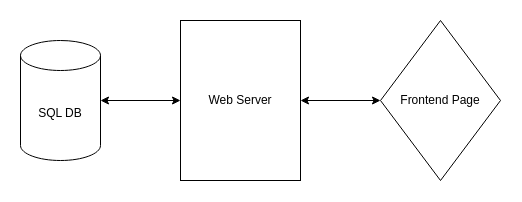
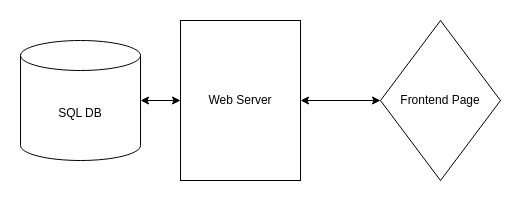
(61, 101) -> (81, 101)
